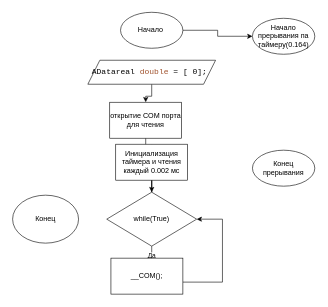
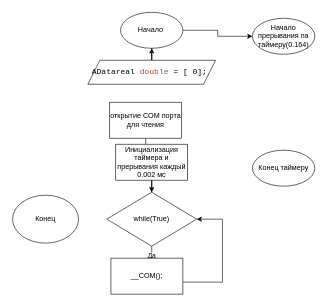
(150, 96) -> (152, 52)
(152, 162) -> (152, 162)
(284, 168) -> (284, 168)
